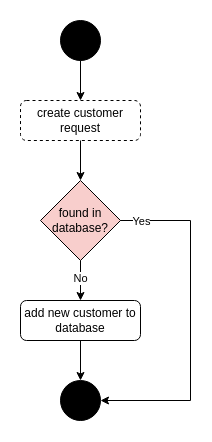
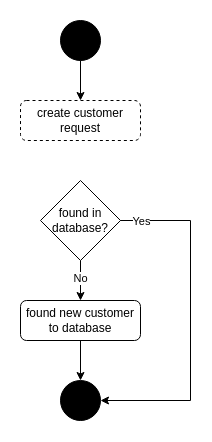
(81, 157) -> none
(81, 221) -> (81, 221)
(81, 321) -> (81, 321)
